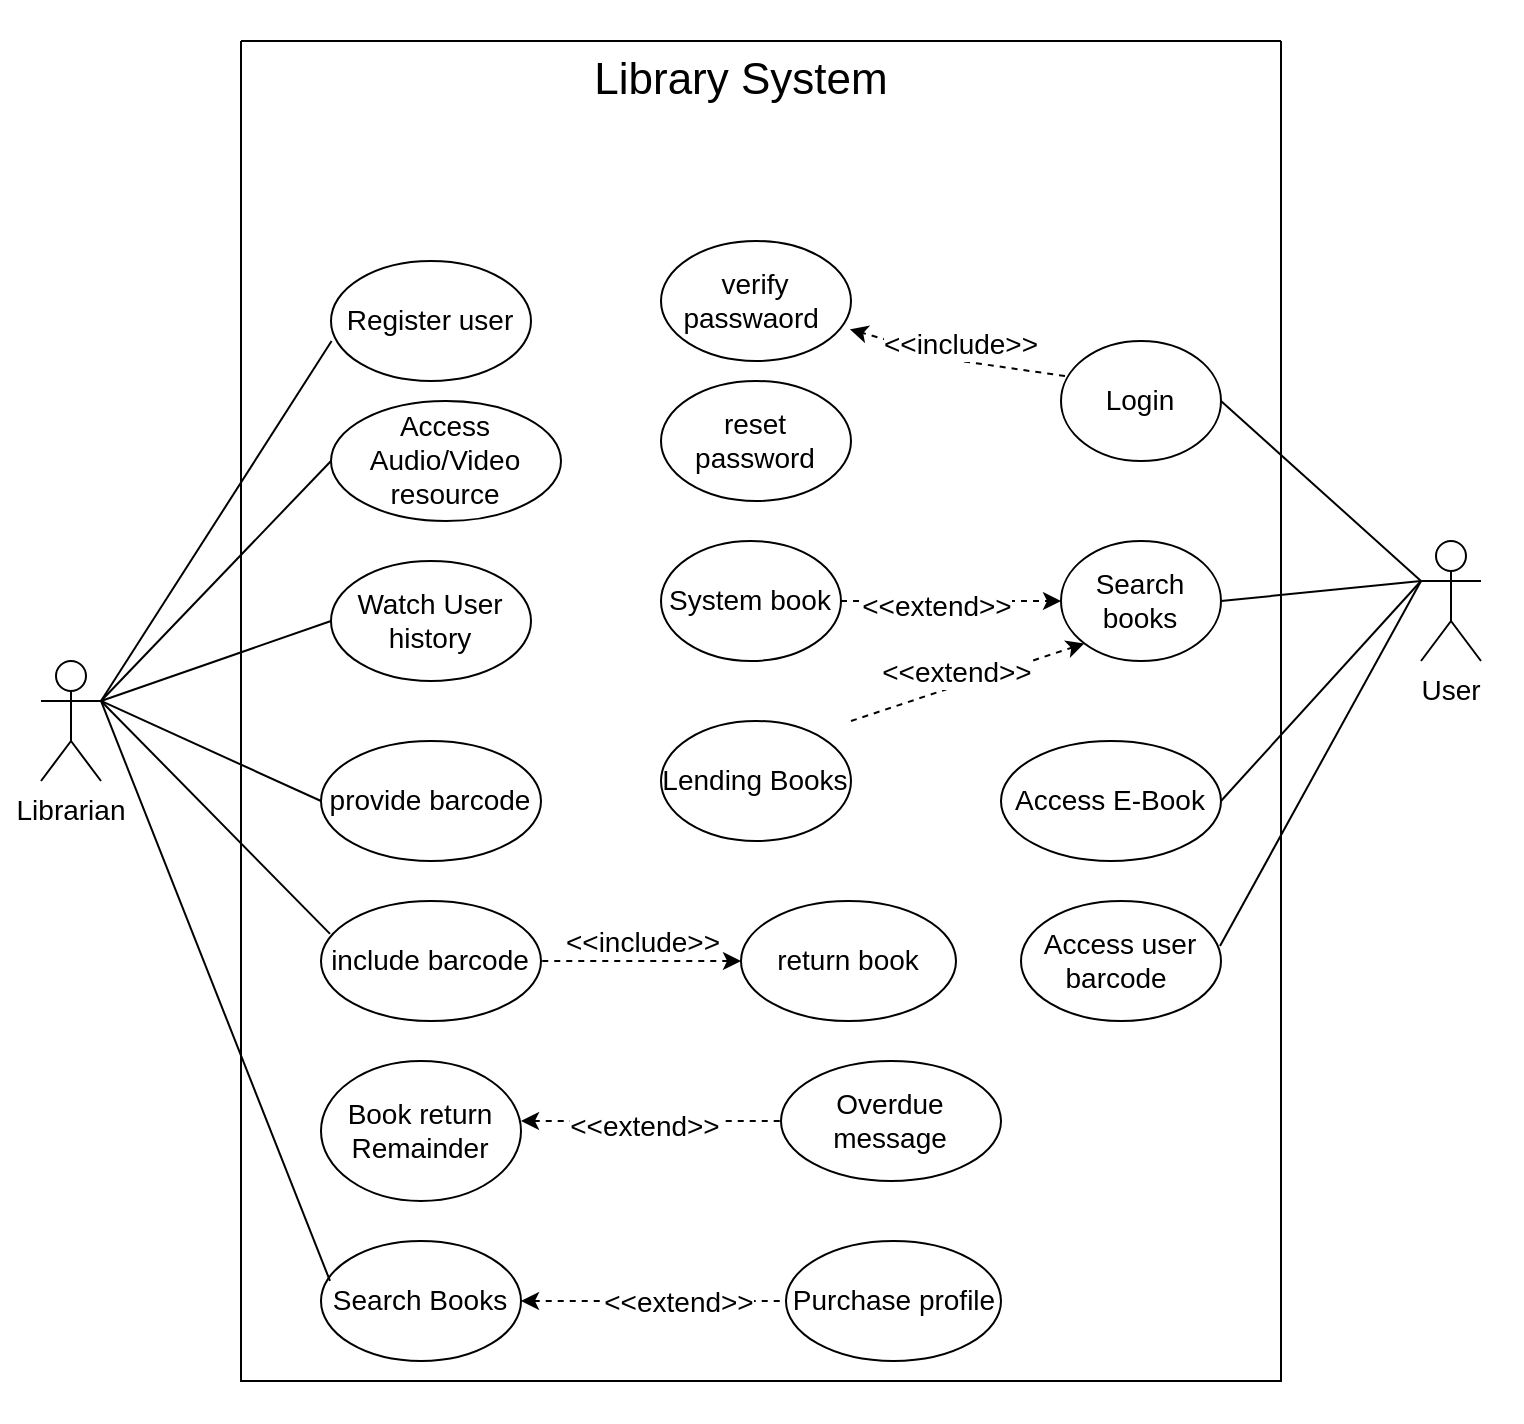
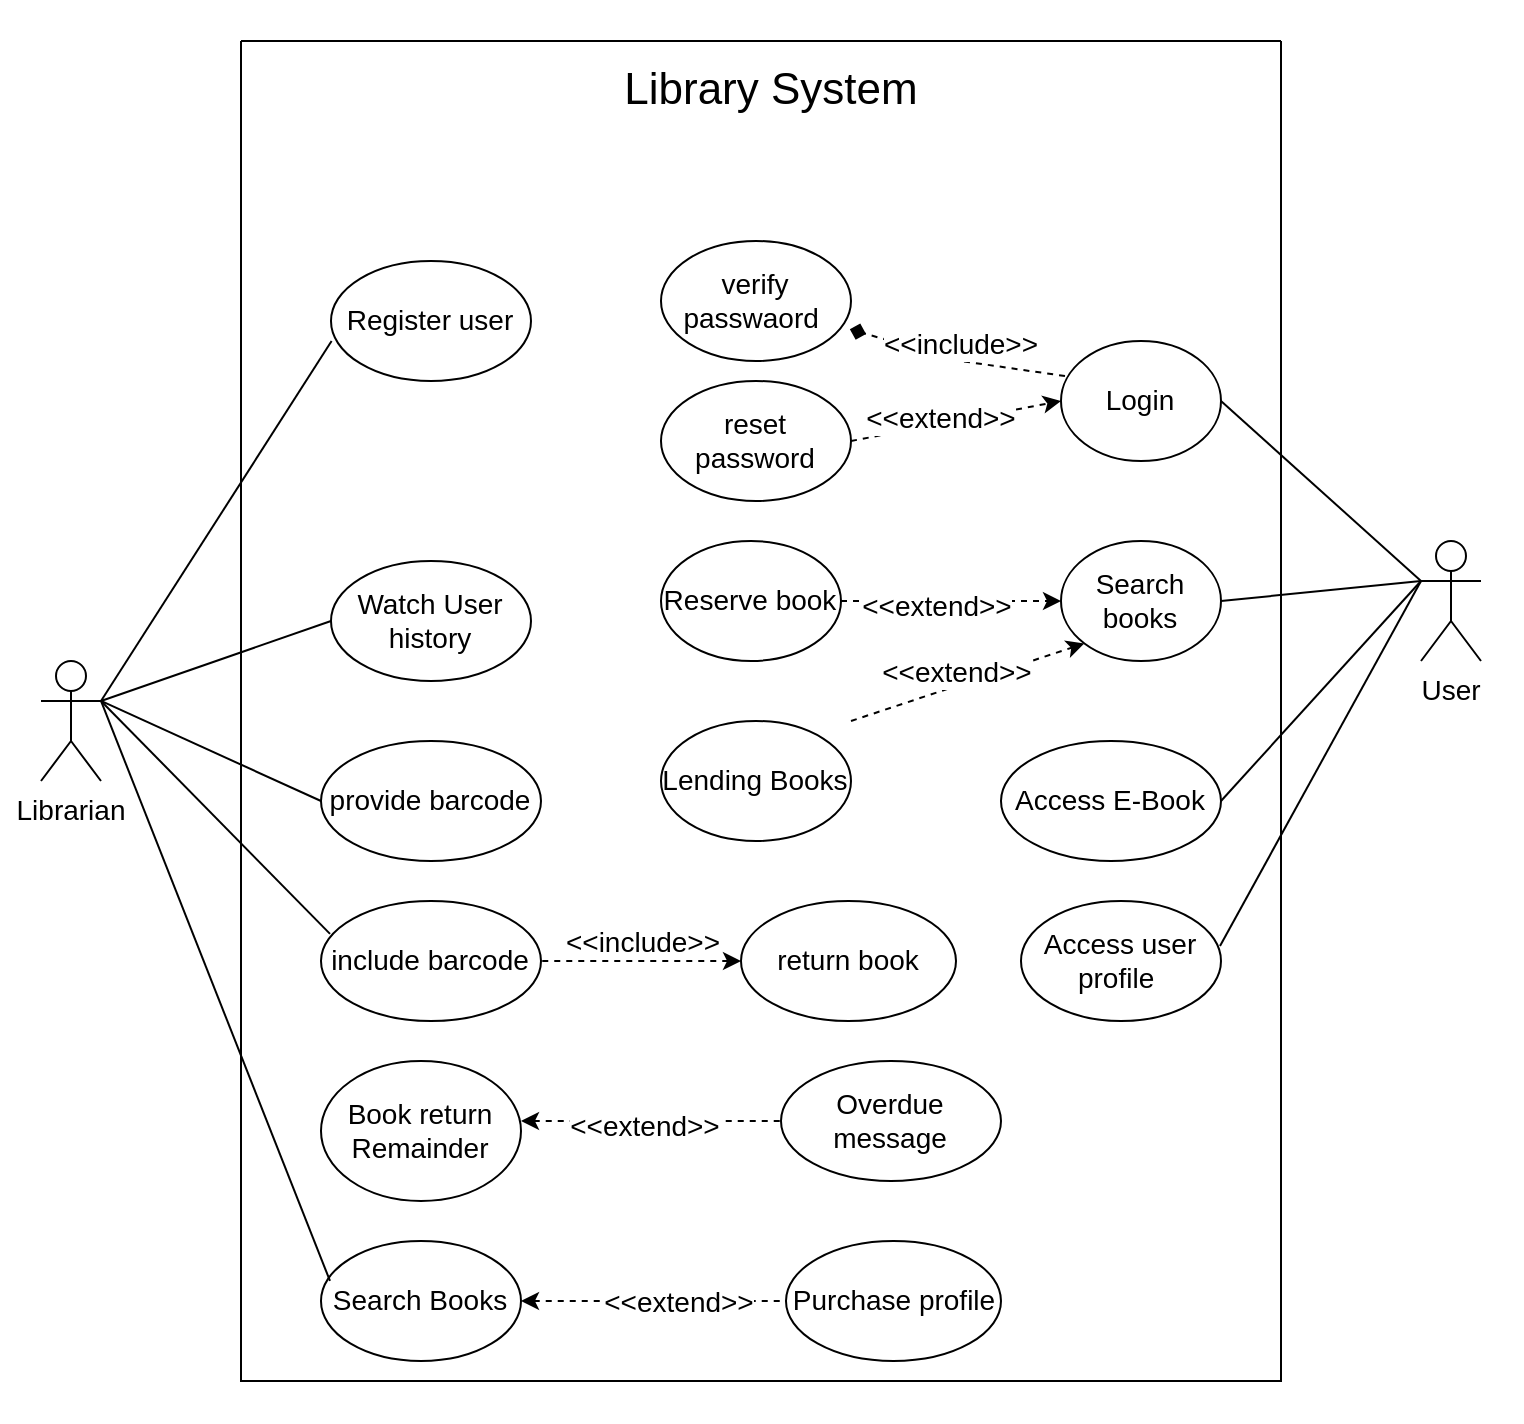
(741, 81) -> (771, 91)
(864, 333) -> (866, 334)
none -> (957, 421)
(446, 461) -> none
(751, 601) -> (751, 601)
(176, 623) -> none
(1121, 961) -> (1121, 961)
